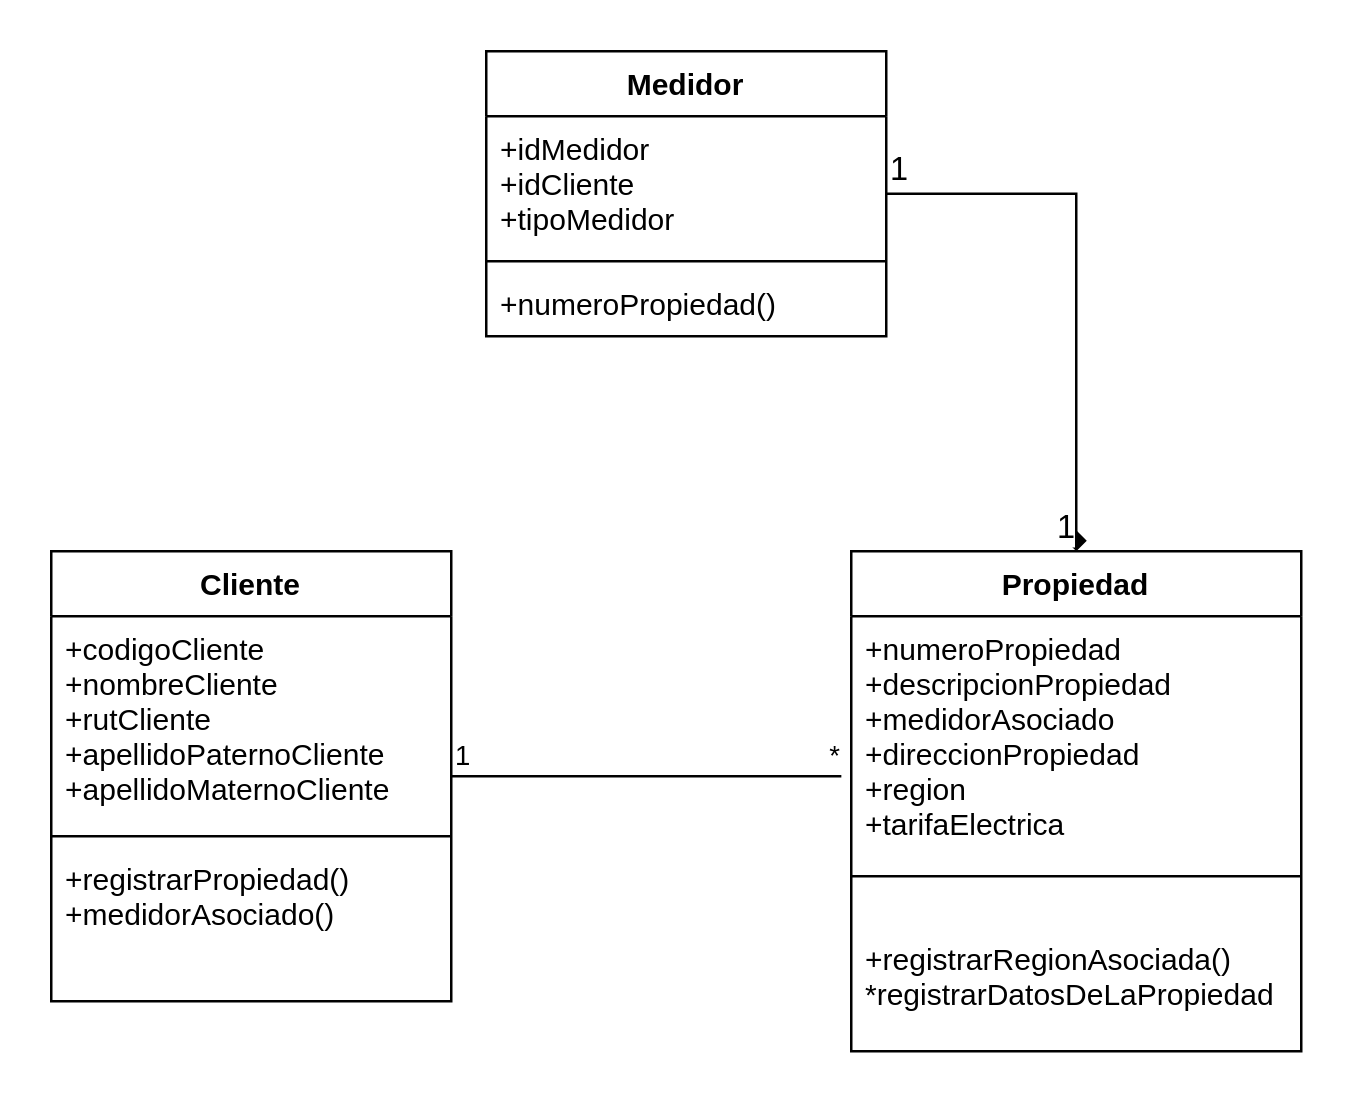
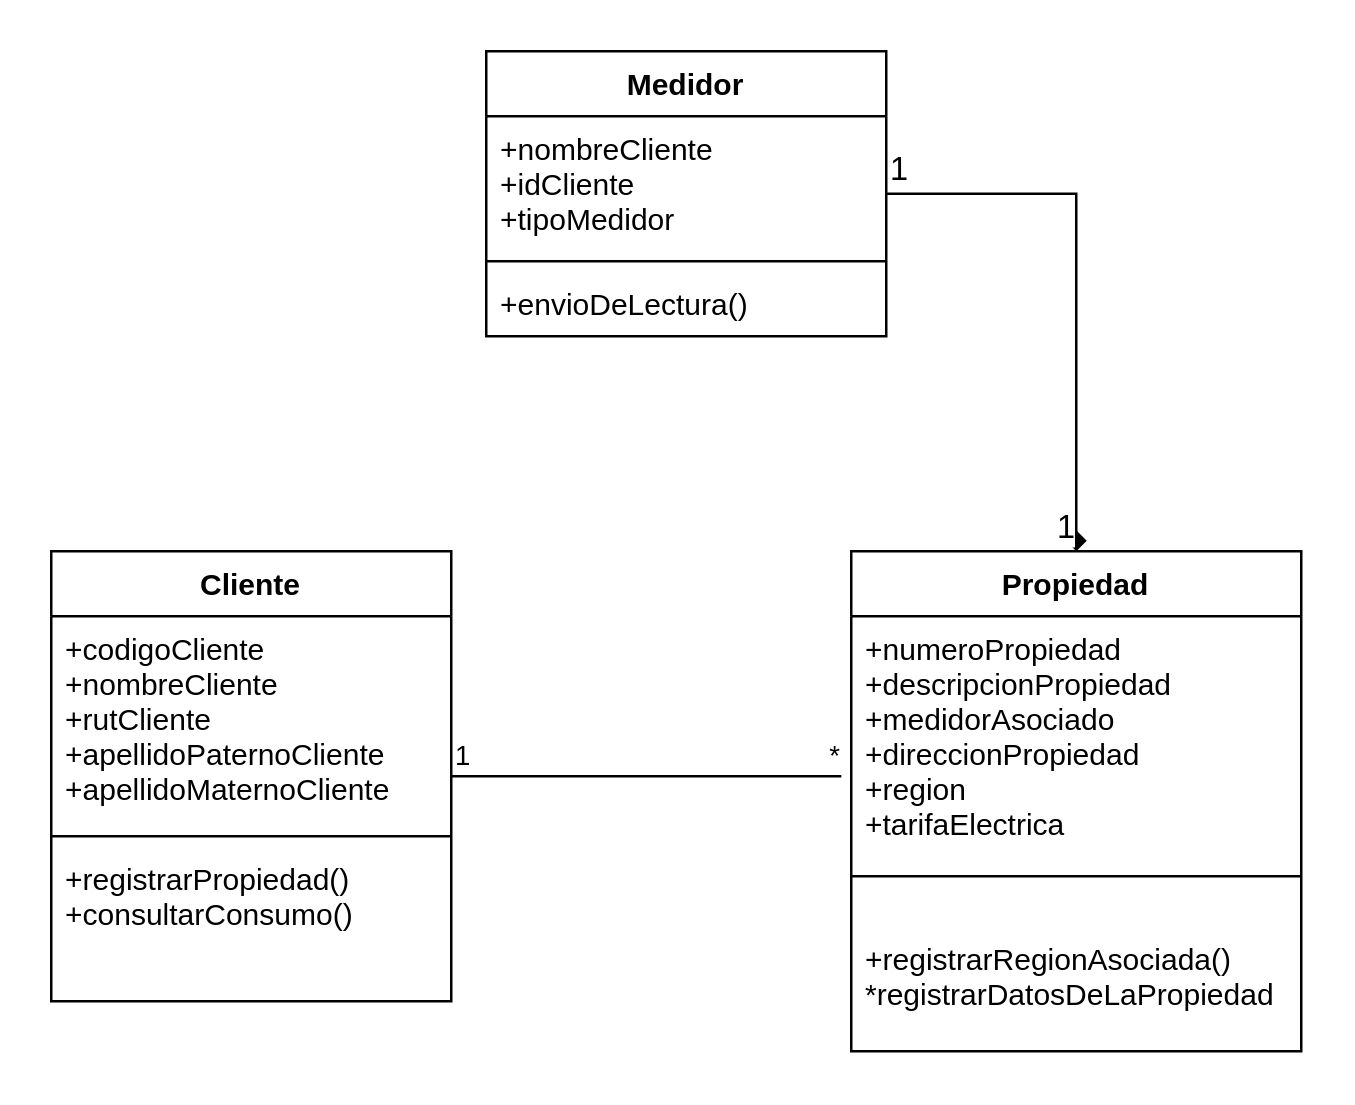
(576, 150) -> (610, 150)
(647, 305) -> (639, 305)
(234, 880) -> (234, 880)
